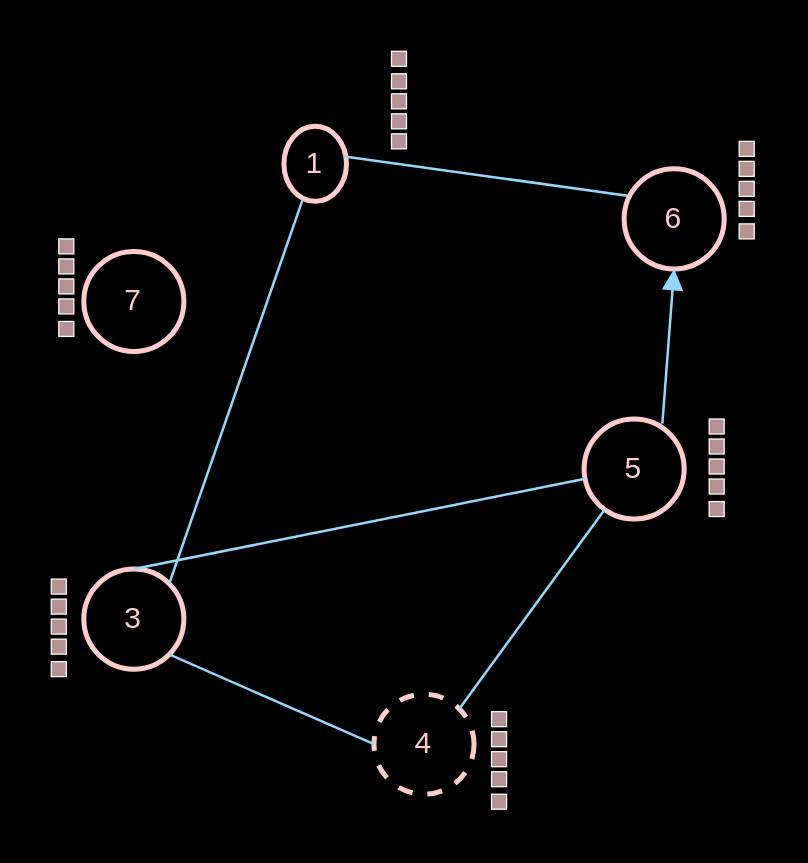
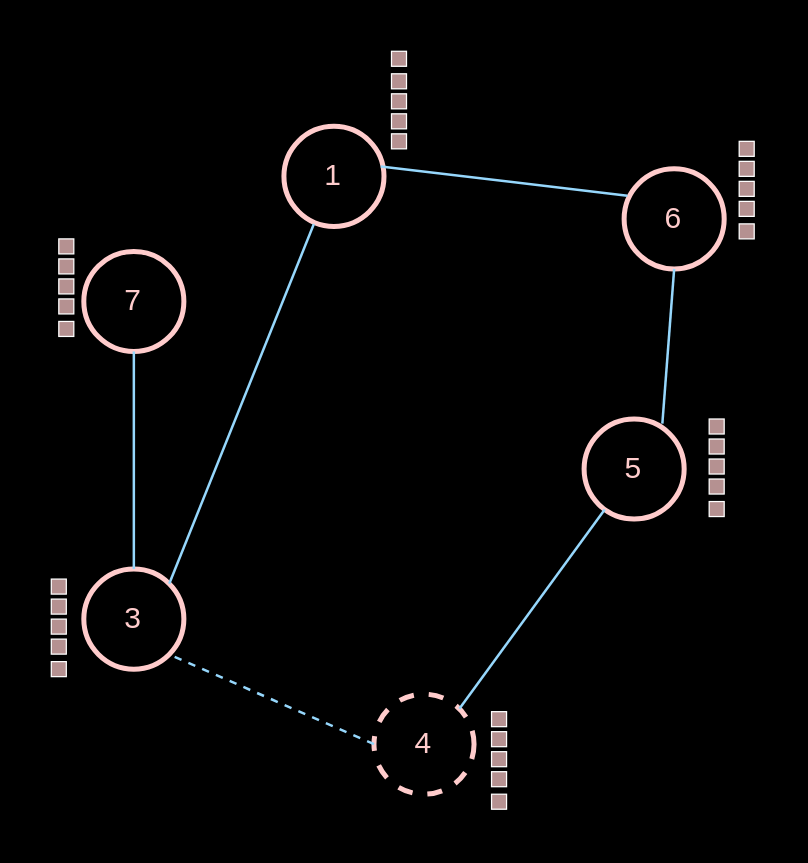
(315, 164) -> (334, 176)
(672, 291) -> (673, 281)
(383, 519) -> (134, 461)
(269, 698) -> (269, 698)
